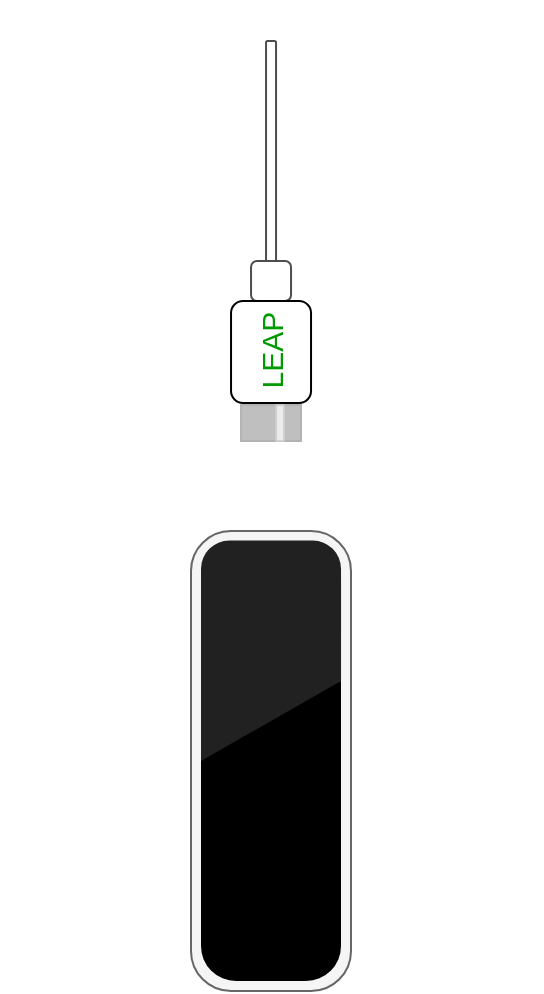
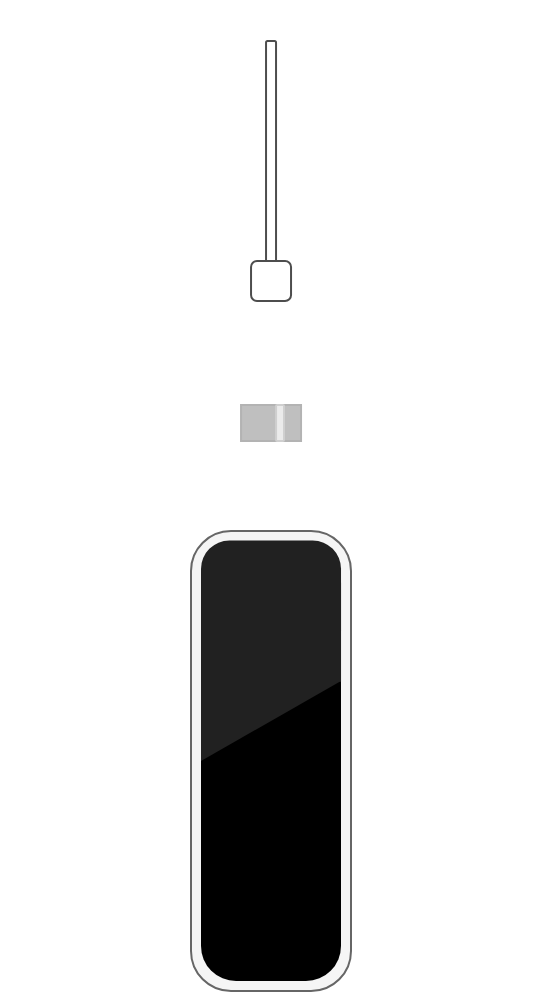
(271, 352) -> none
